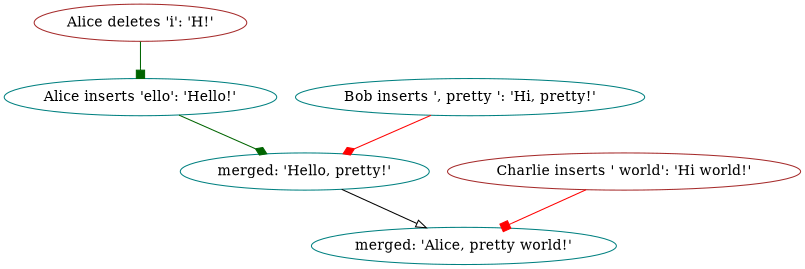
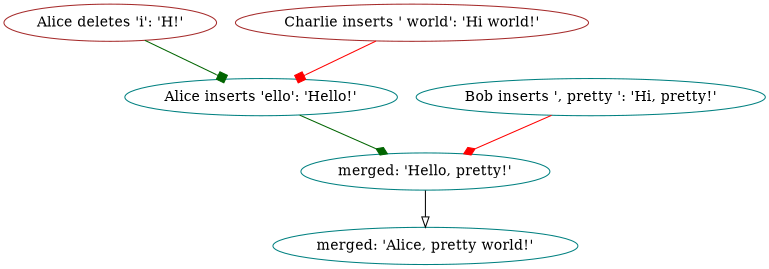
(549, 207) -> (341, 58)
